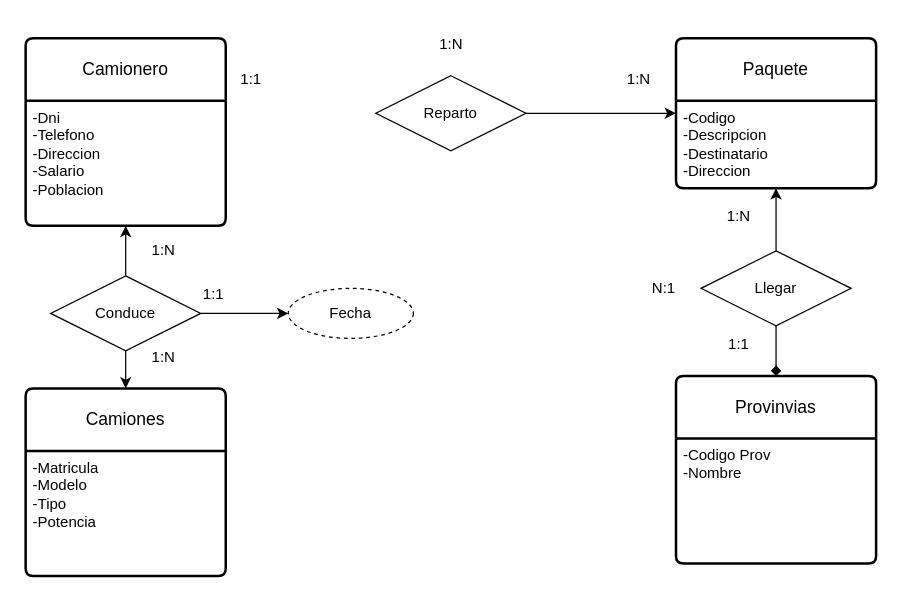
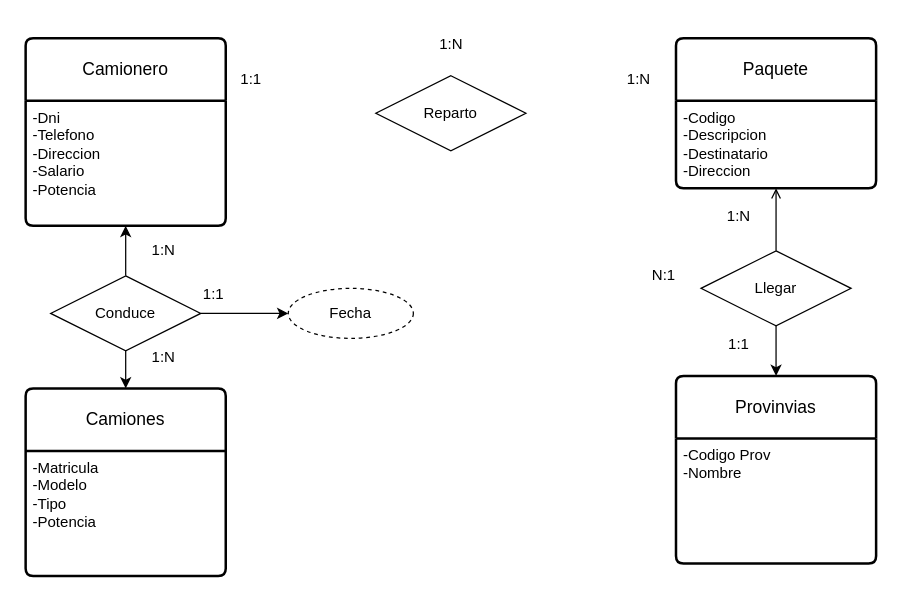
(597, 113) -> none
(71, 154) -> (71, 154)
(776, 198) -> (776, 196)
(663, 288) -> (663, 276)
(776, 365) -> (776, 366)
